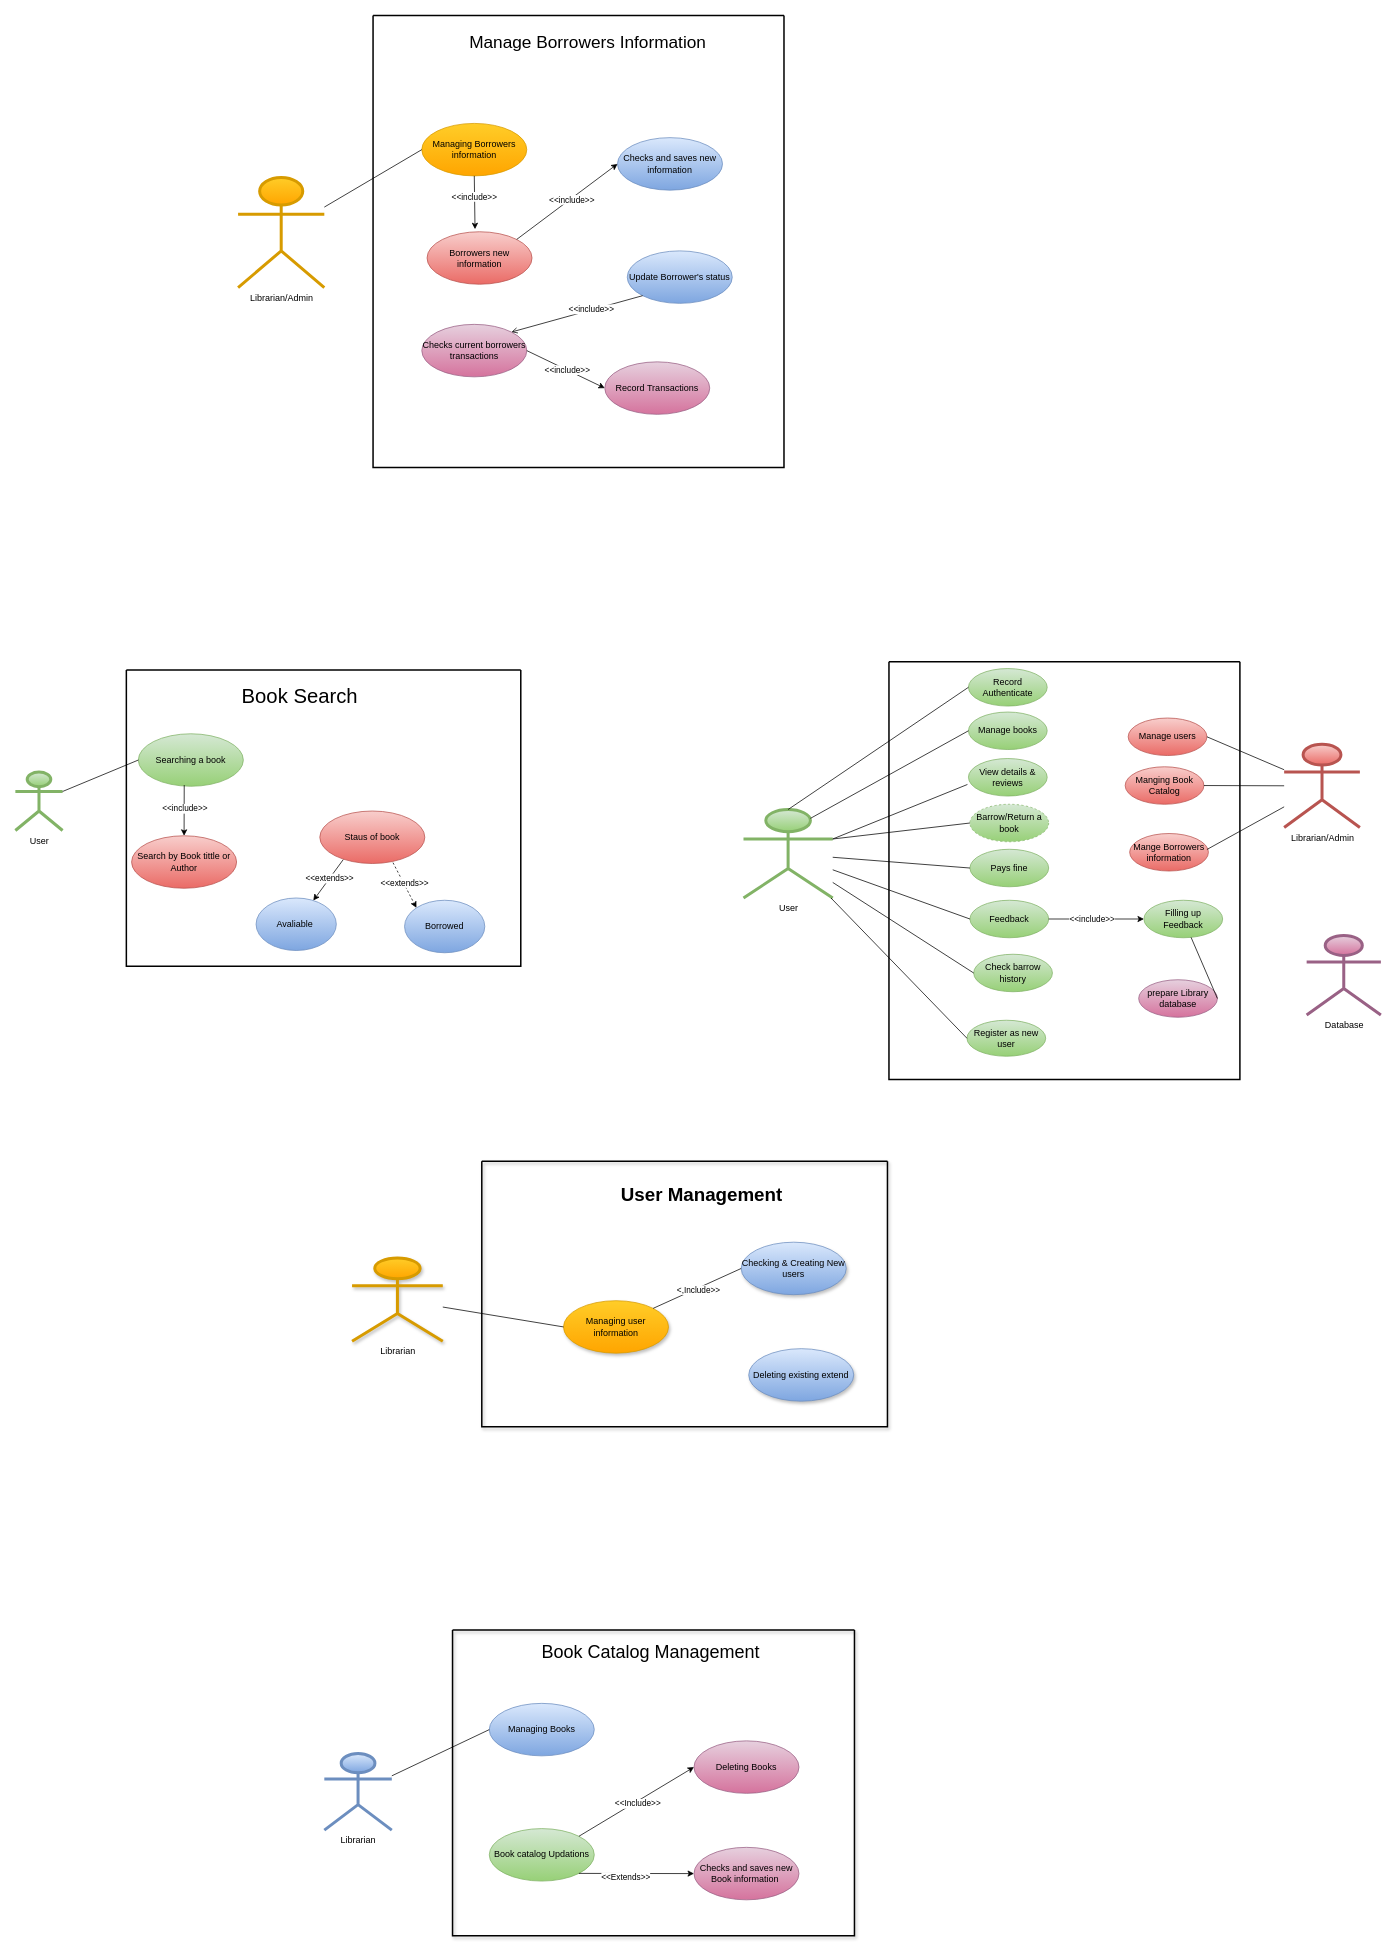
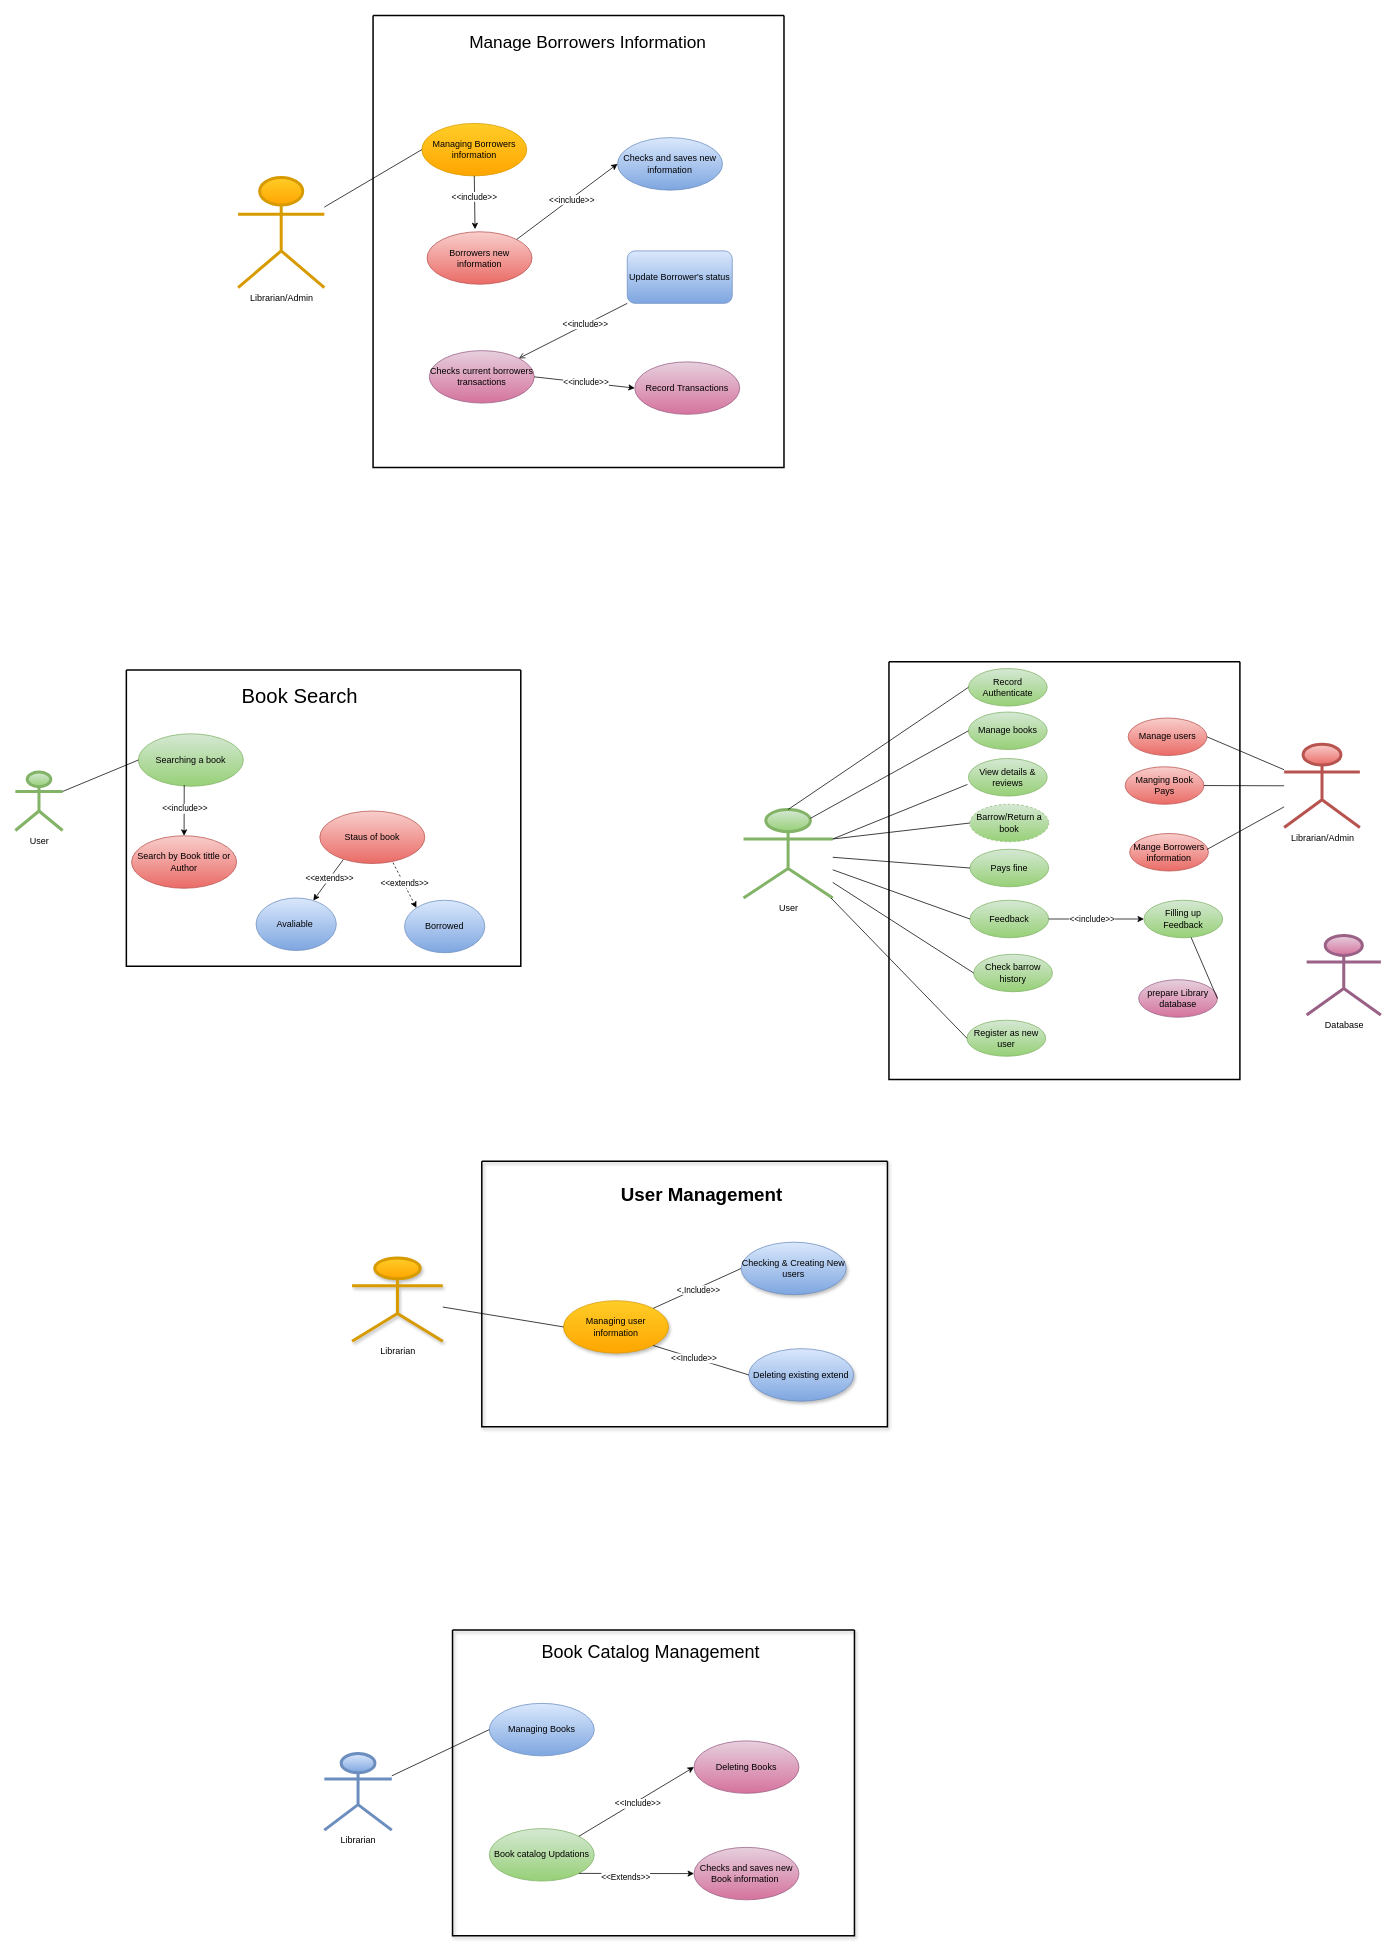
(680, 277) -> (680, 277)
(474, 351) -> (482, 377)
(657, 388) -> (687, 388)
(1165, 786) -> (1165, 786)
none -> (701, 1360)
